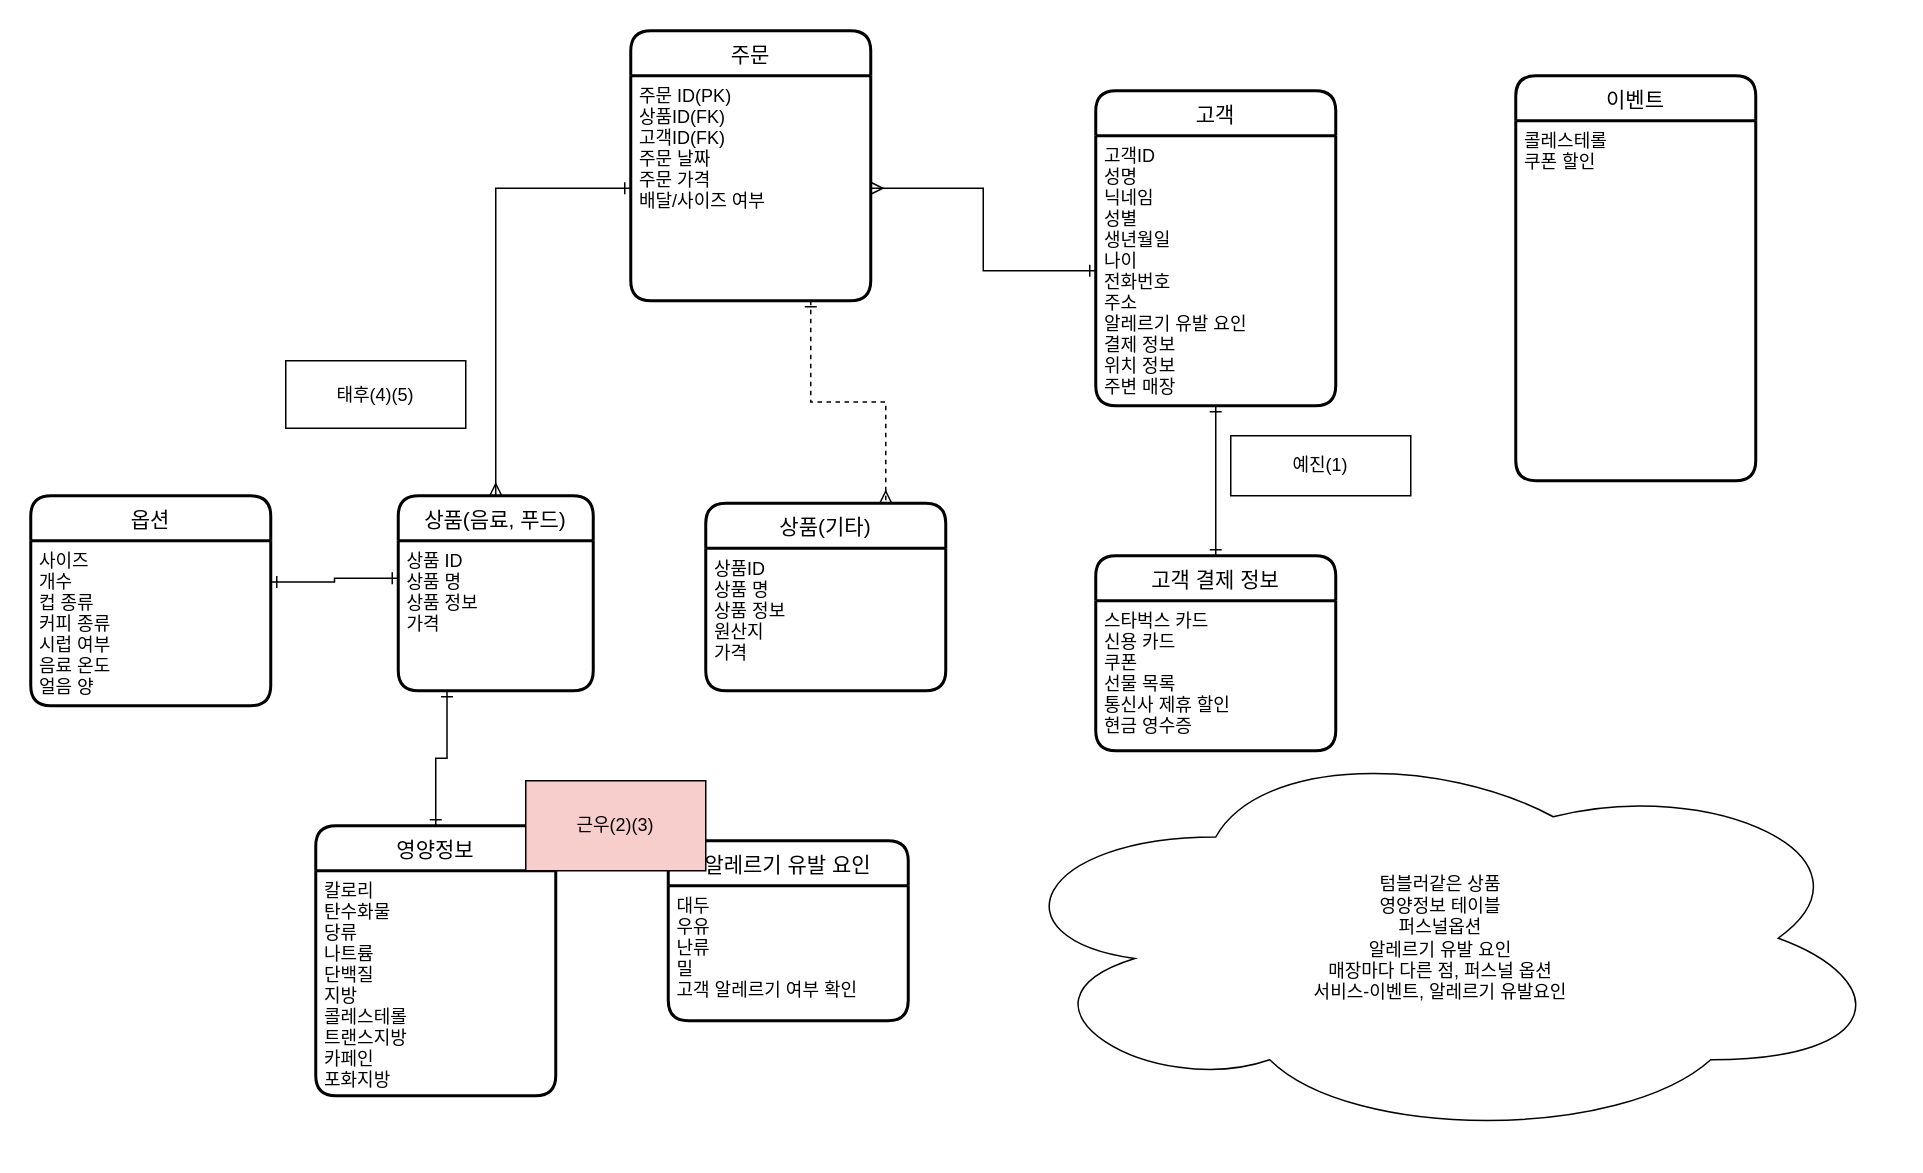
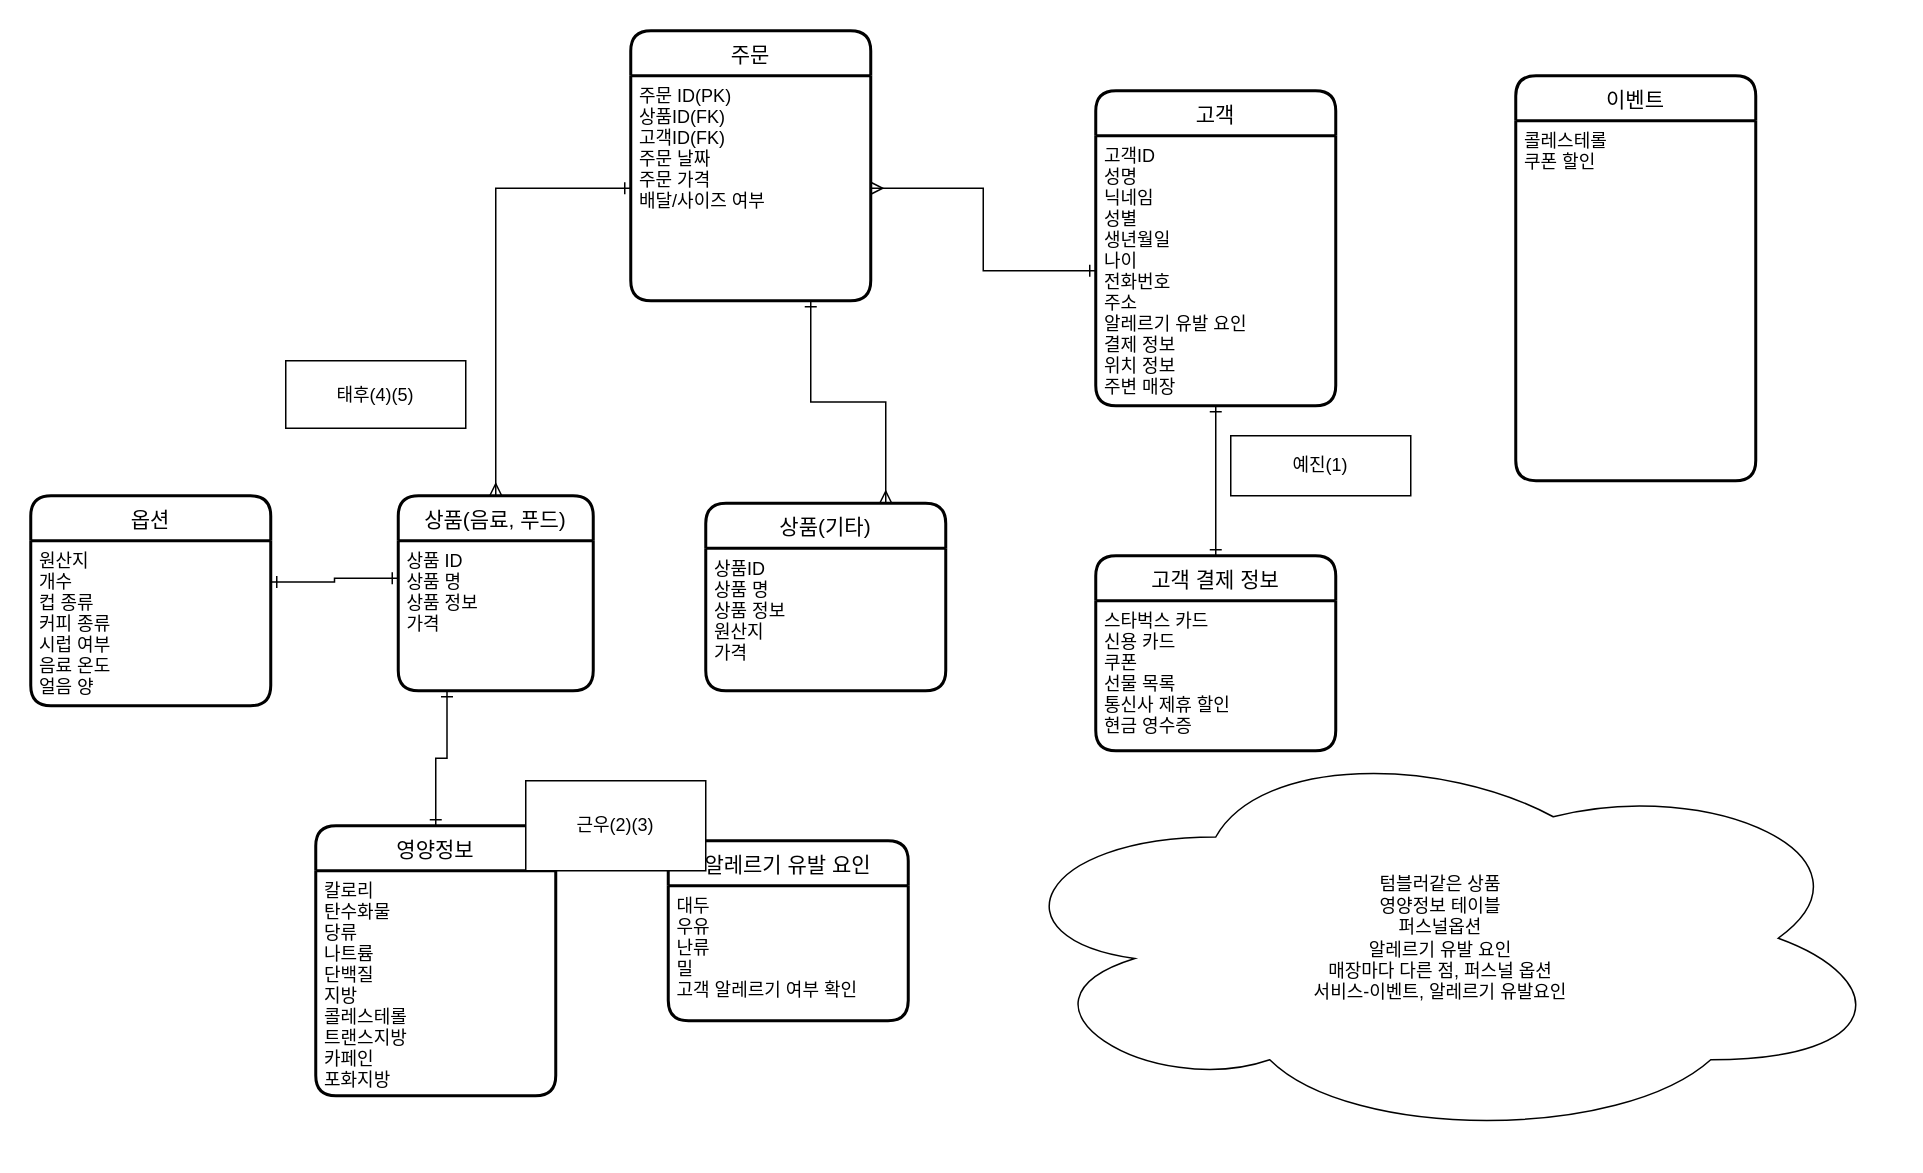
(849, 402) -> (849, 402)
(66, 561) -> (66, 561)
(616, 826) -> (616, 826)
